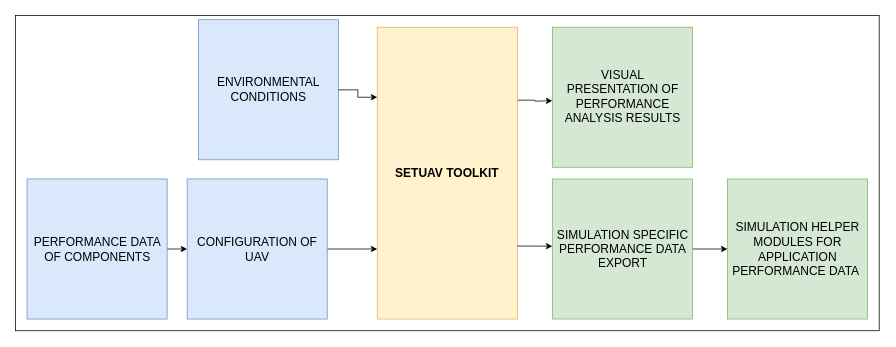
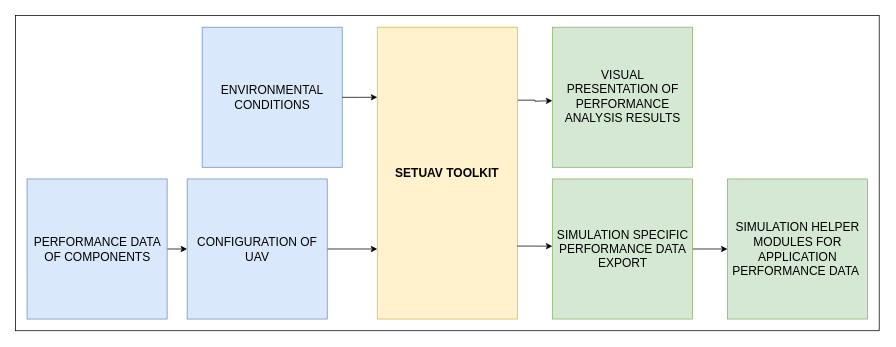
(268, 90) -> (272, 97)
